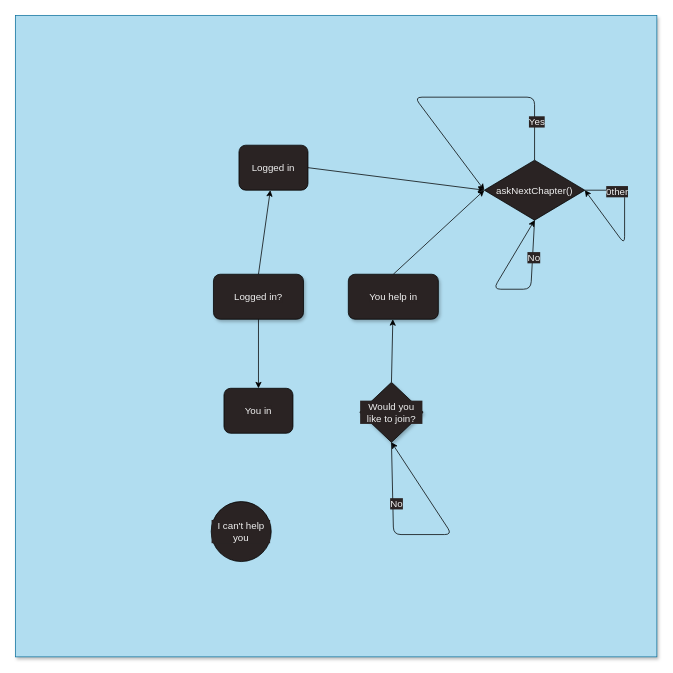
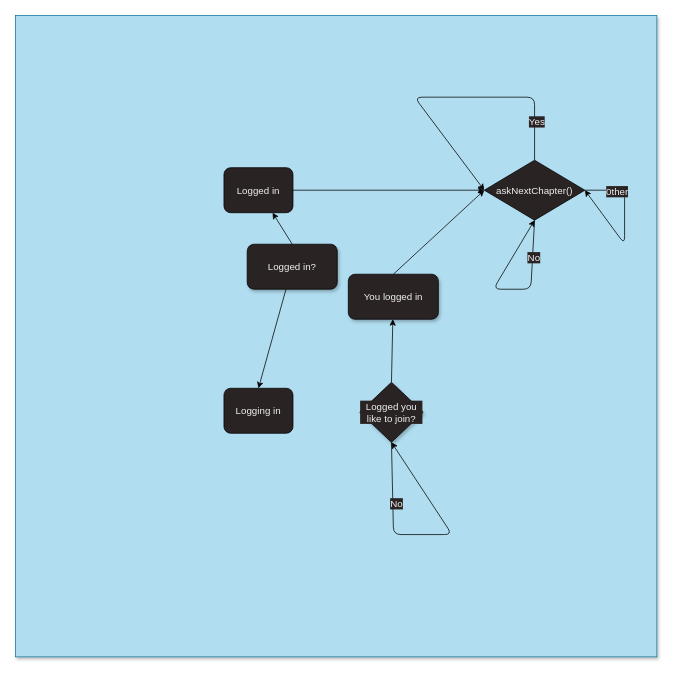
(273, 168) -> (258, 190)
(258, 297) -> (292, 267)
(393, 297) -> (393, 297)
(258, 411) -> (258, 411)
(392, 412) -> (392, 412)
(241, 531) -> none
